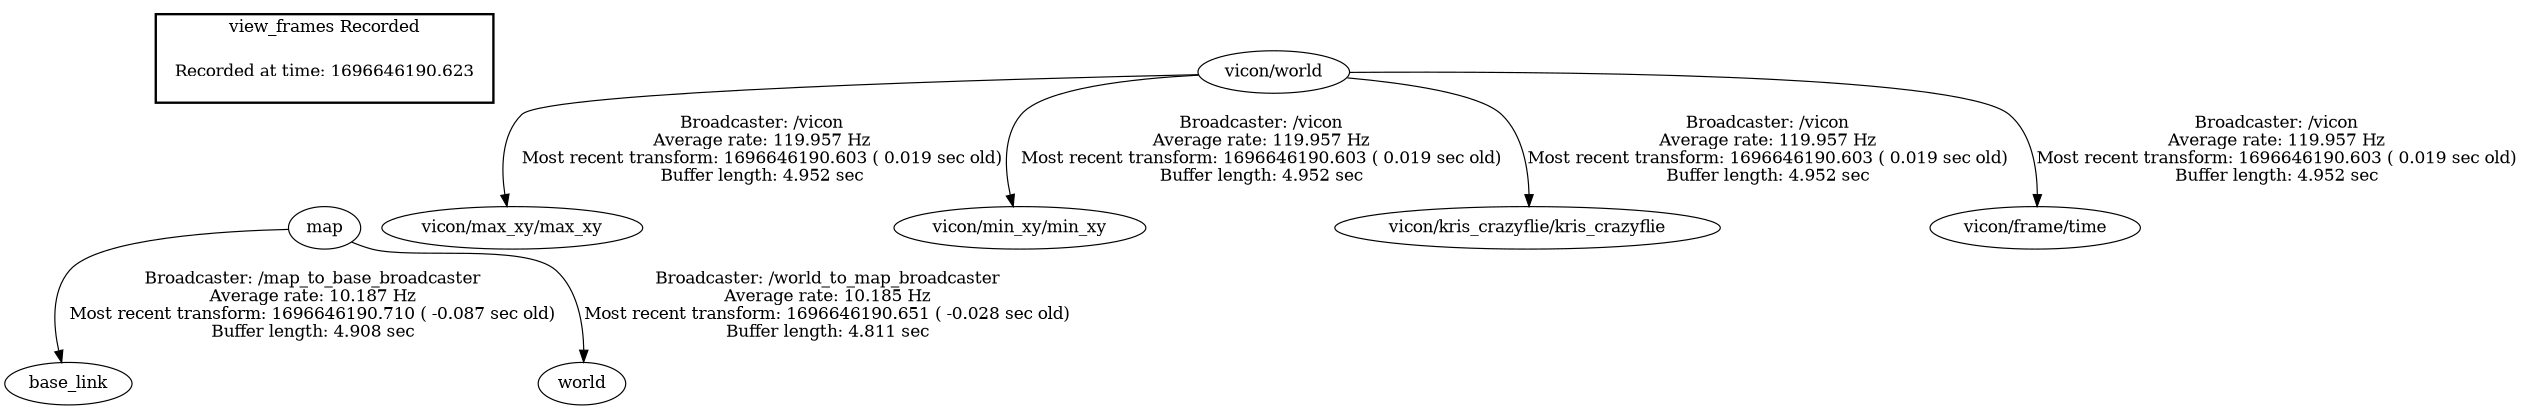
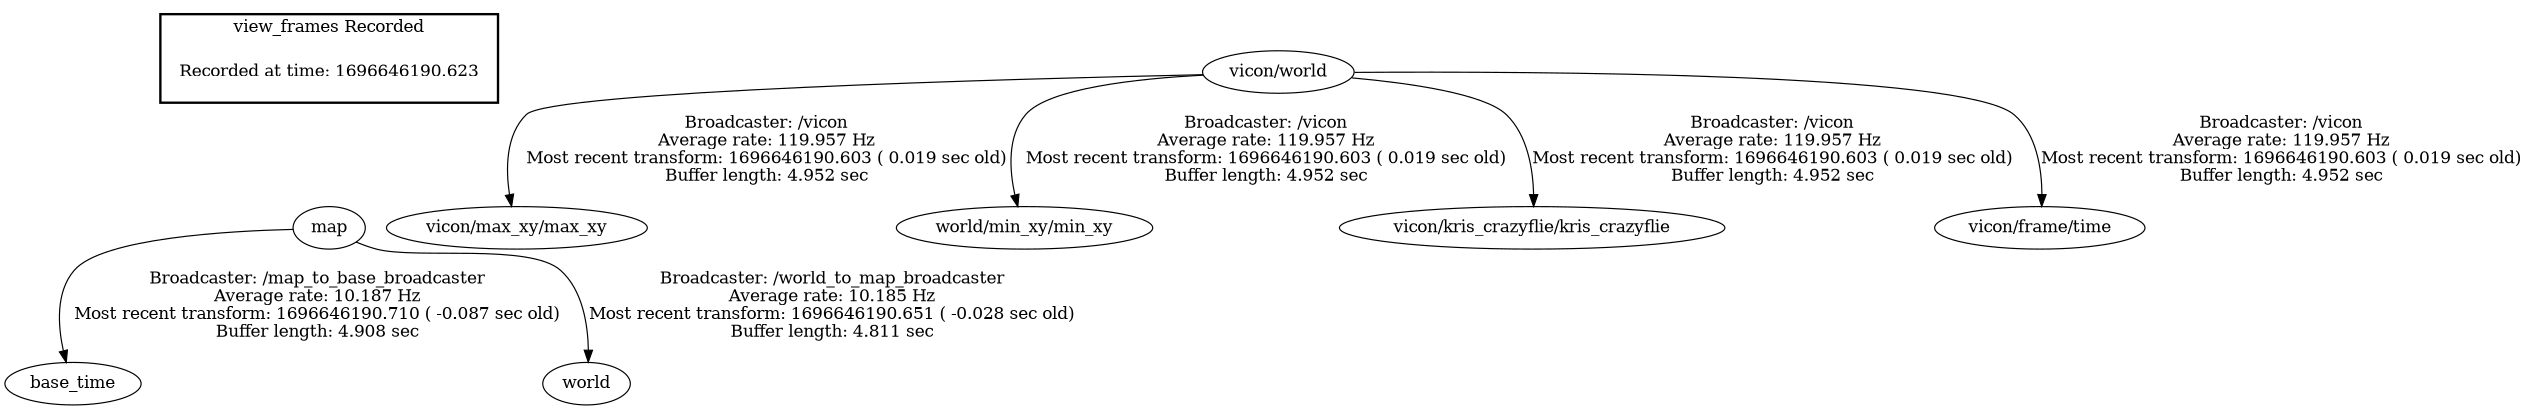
(1020, 228) -> (1025, 228)
(68, 384) -> (73, 384)
